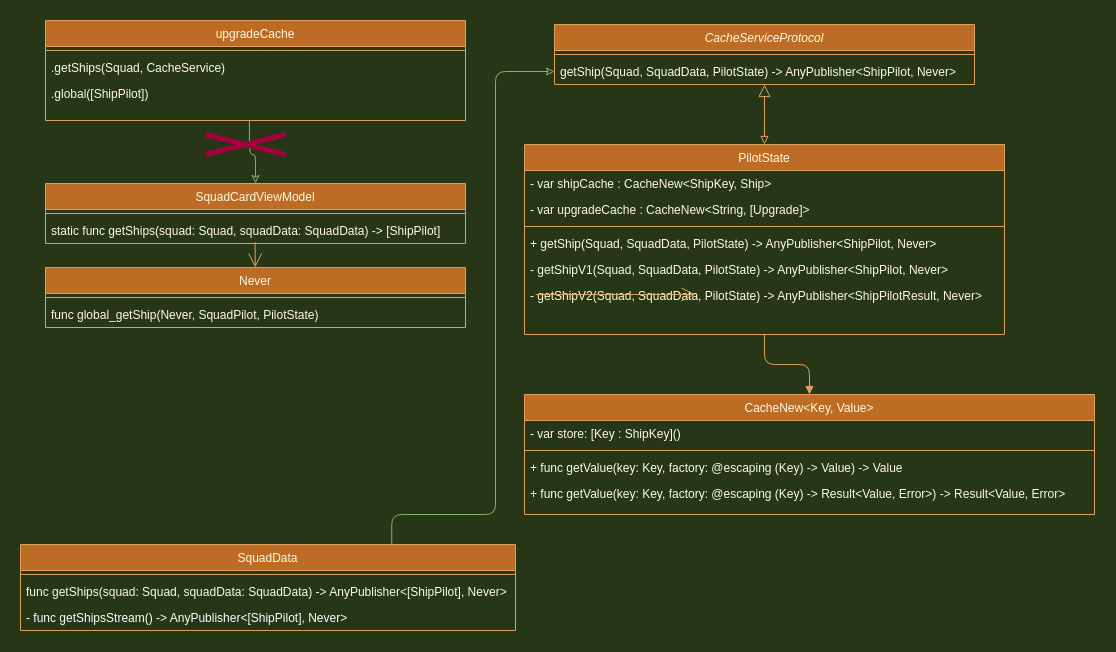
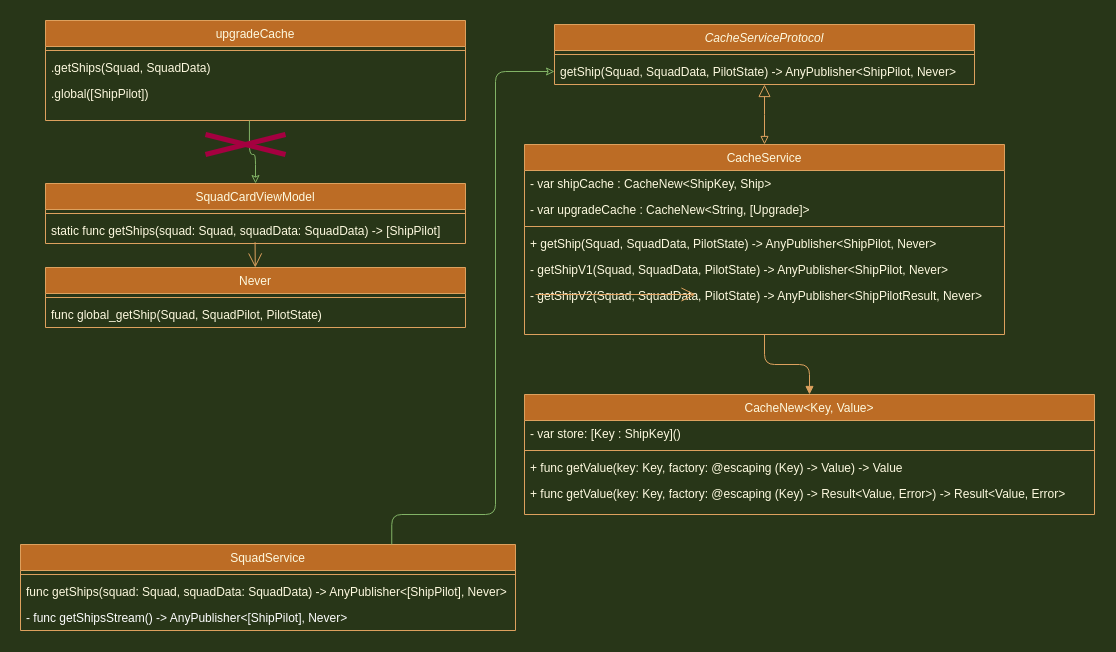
(144, 68) -> (135, 68)
(764, 158) -> (764, 158)
(200, 315) -> (200, 315)
(268, 558) -> (268, 558)
